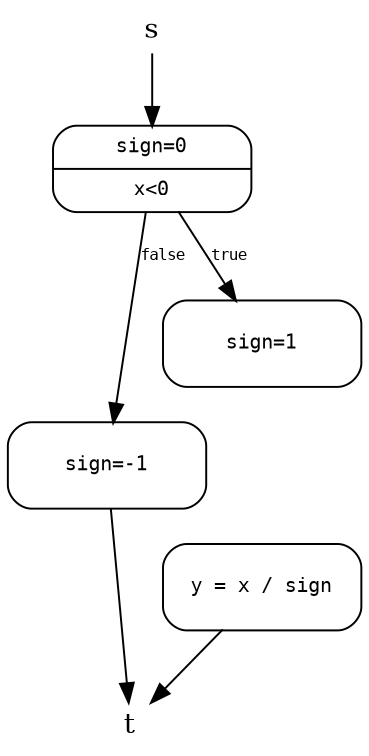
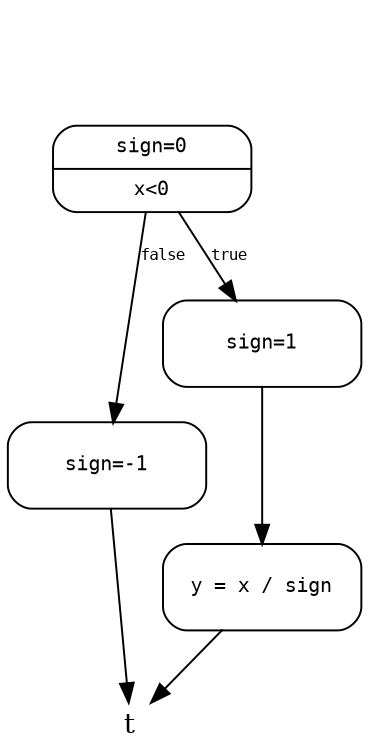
(152, 30) -> none
none -> (262, 455)
